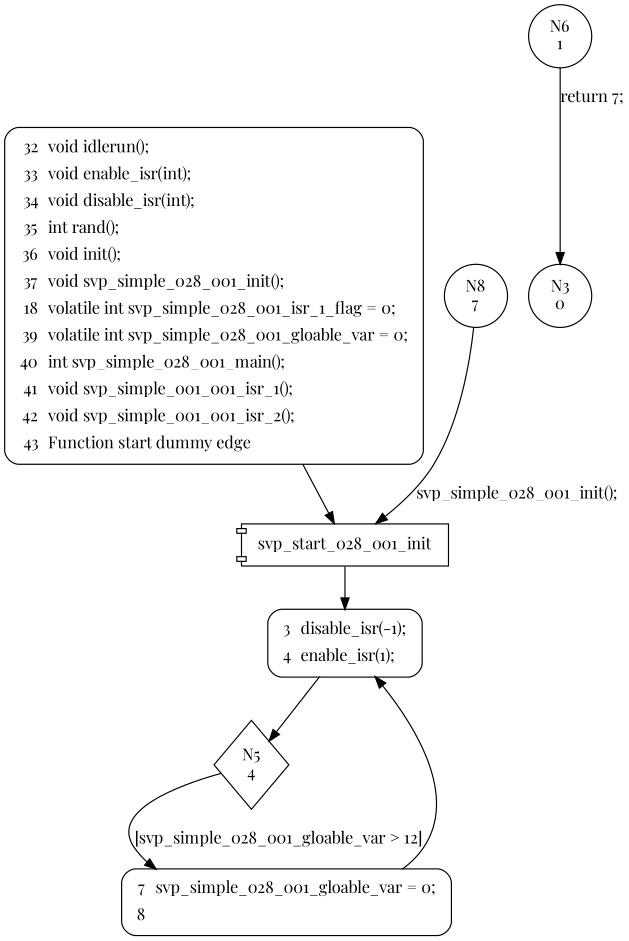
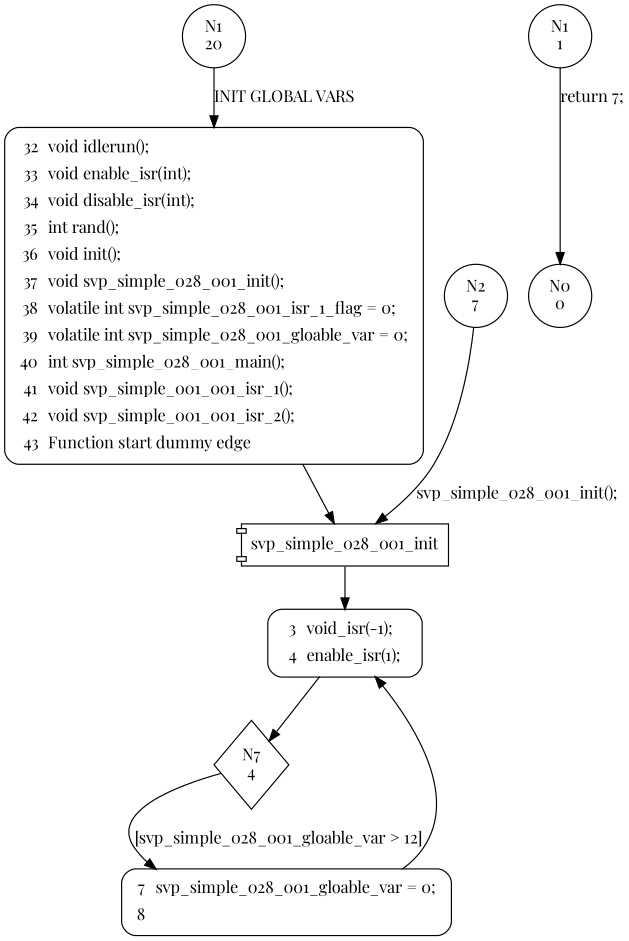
none -> (214, 36)
(560, 36) -> (560, 36)
(476, 296) -> (476, 296)
(560, 296) -> (560, 296)
(31, 309) -> (30, 309)
(345, 545) -> (345, 545)
(354, 629) -> (350, 629)
(251, 765) -> (251, 765)
